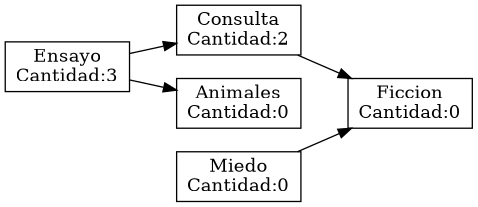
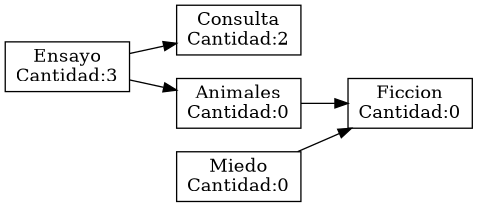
(319, 64) -> (318, 103)
